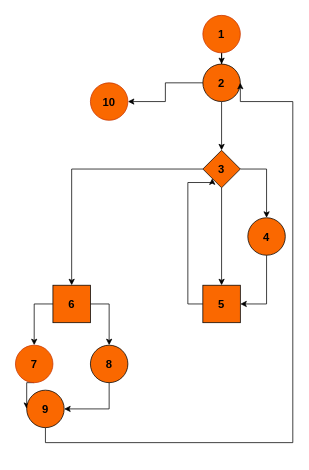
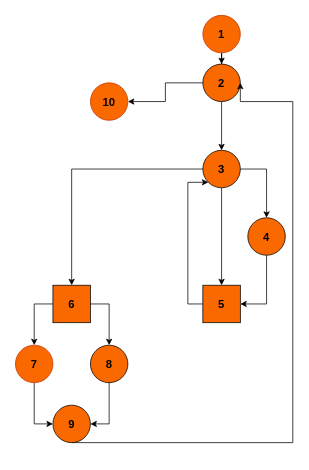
(222, 169) -> (222, 169)
(45, 409) -> (72, 424)
